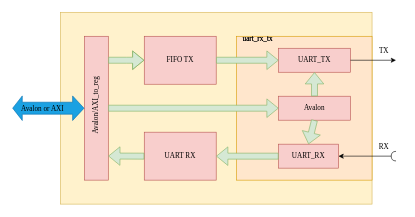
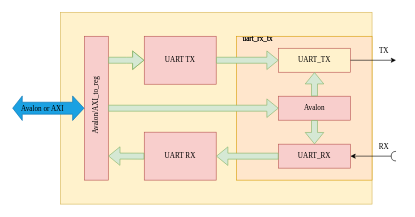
(180, 60) -> (180, 60)
(315, 60) -> (315, 60)
(309, 156) -> (315, 156)
